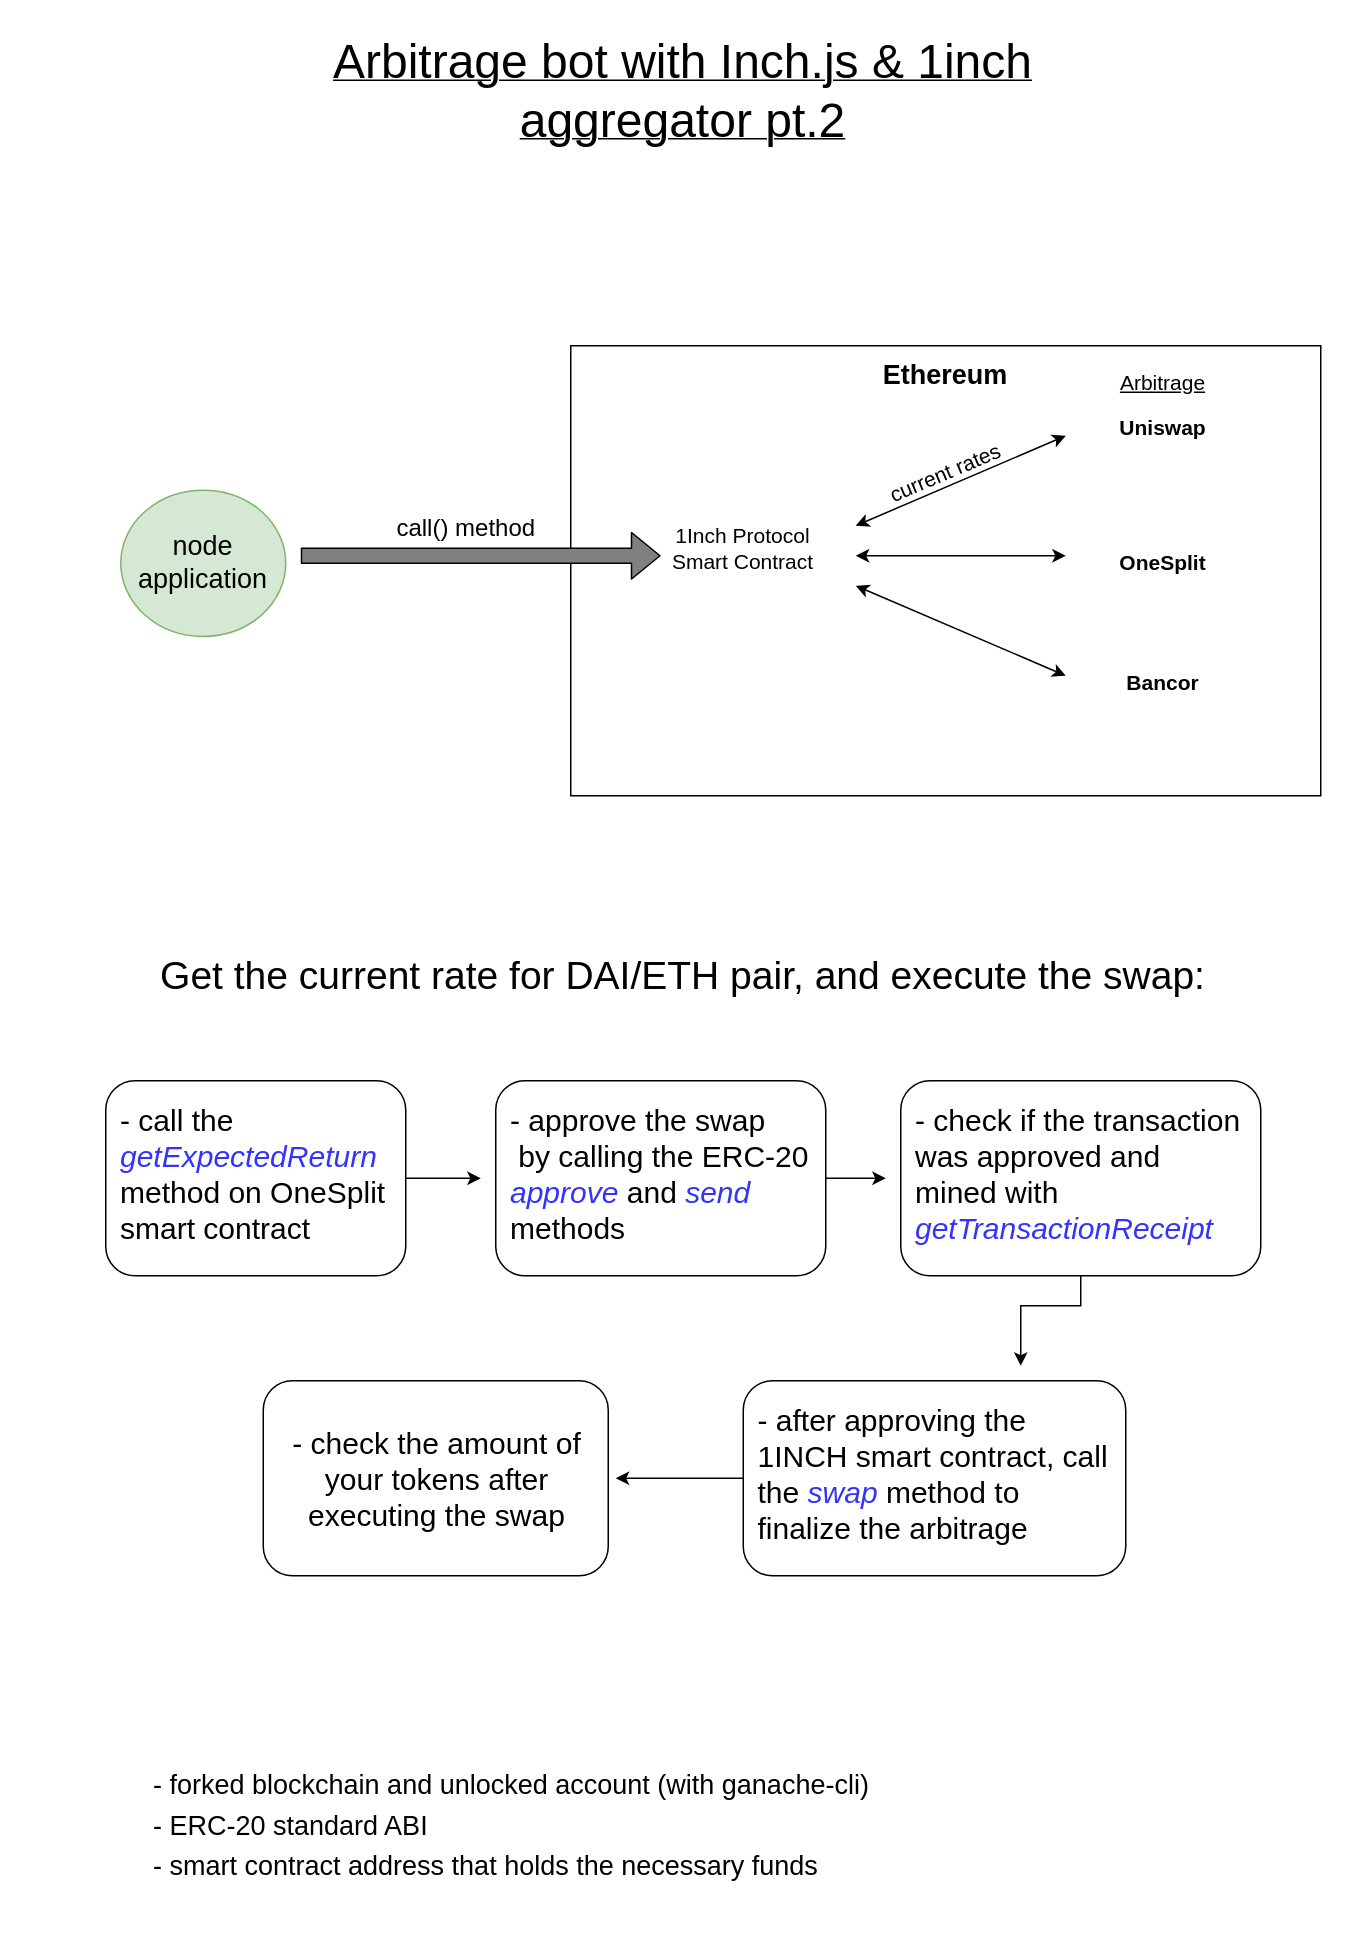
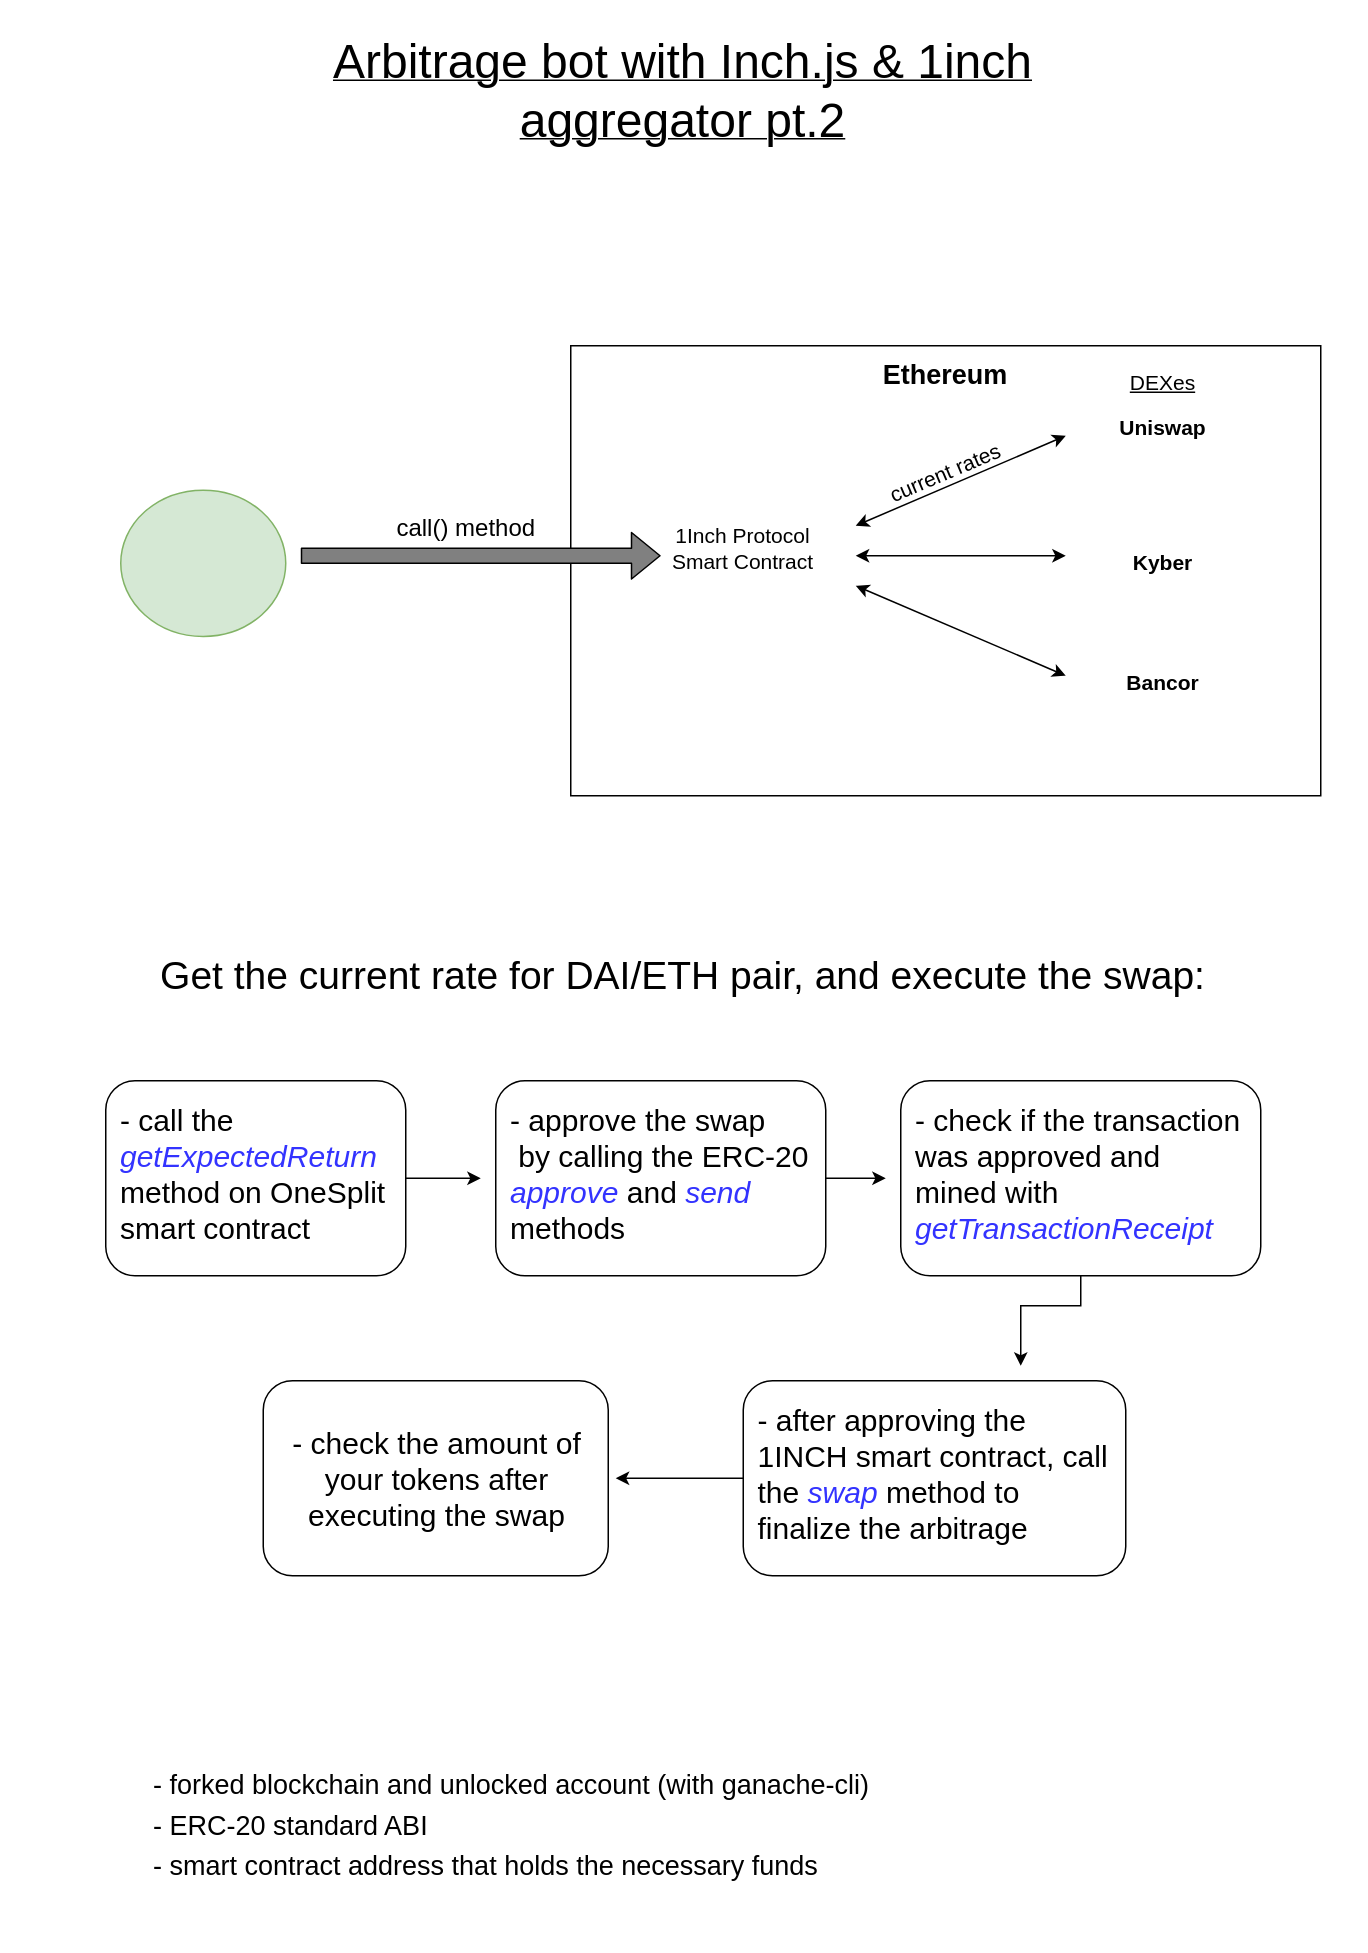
(1163, 383) -> (1163, 383)
(203, 563) -> none
(1163, 563) -> (1163, 563)
